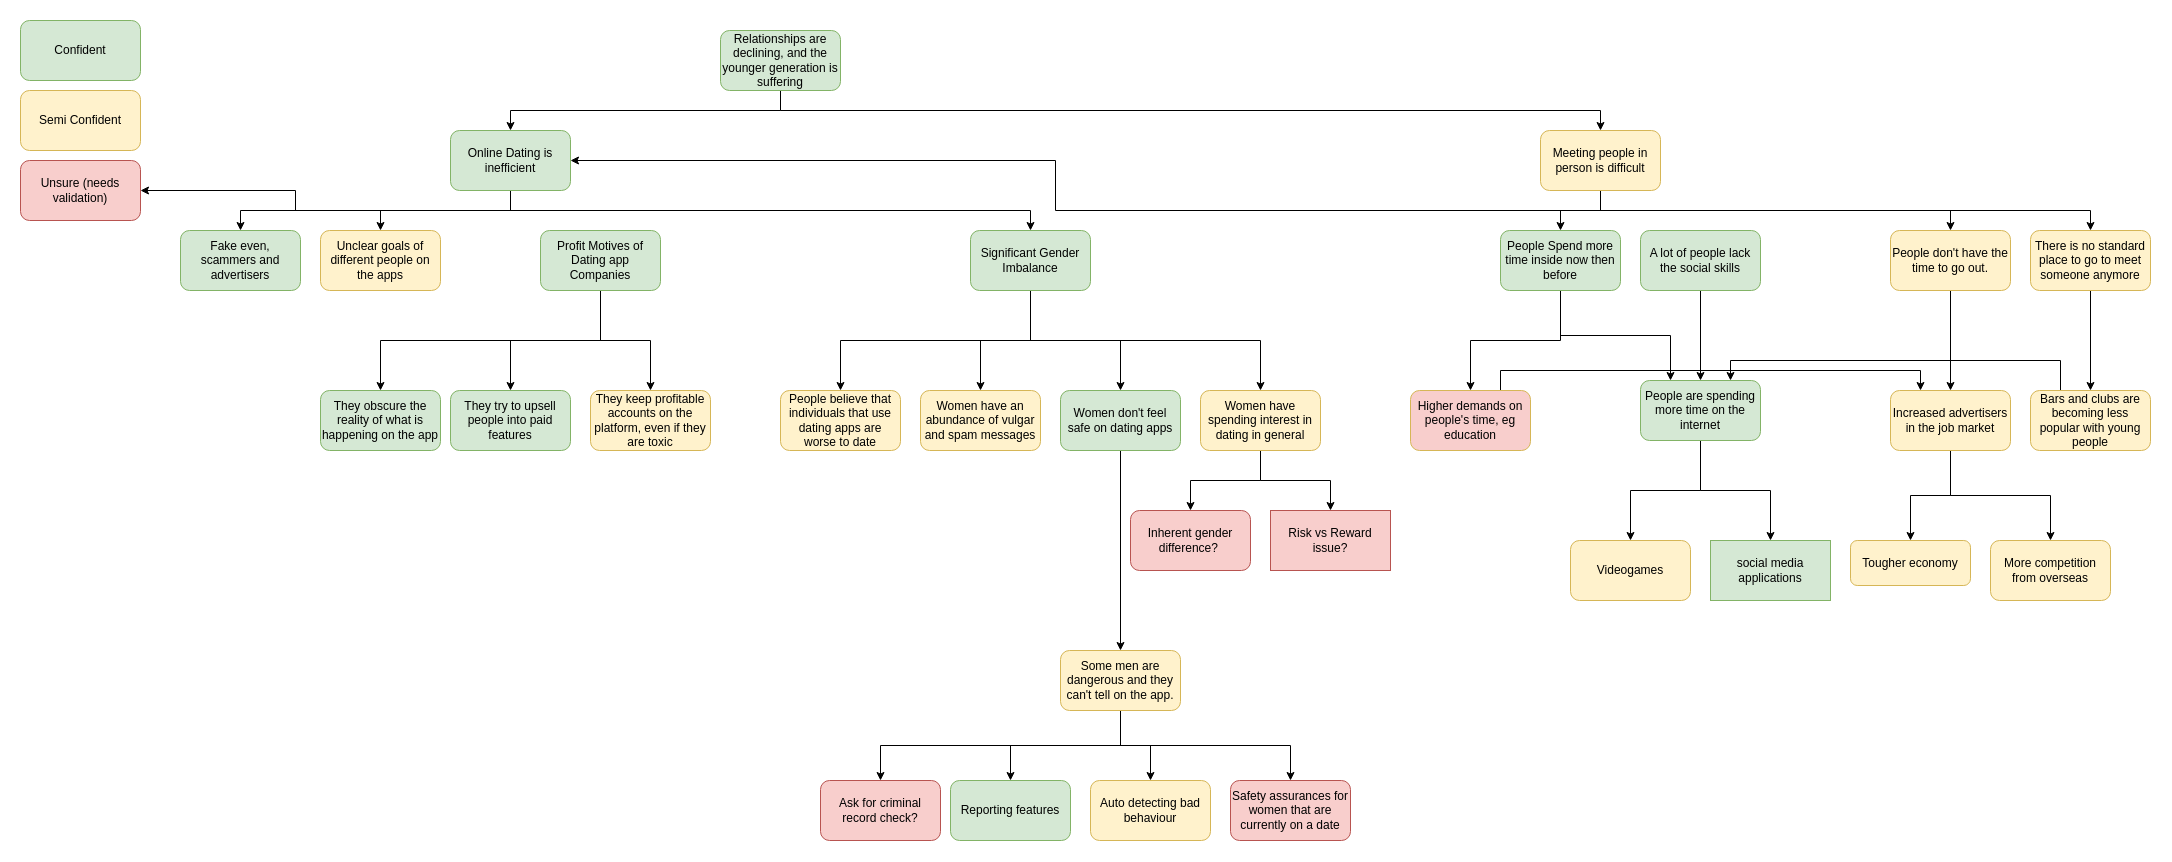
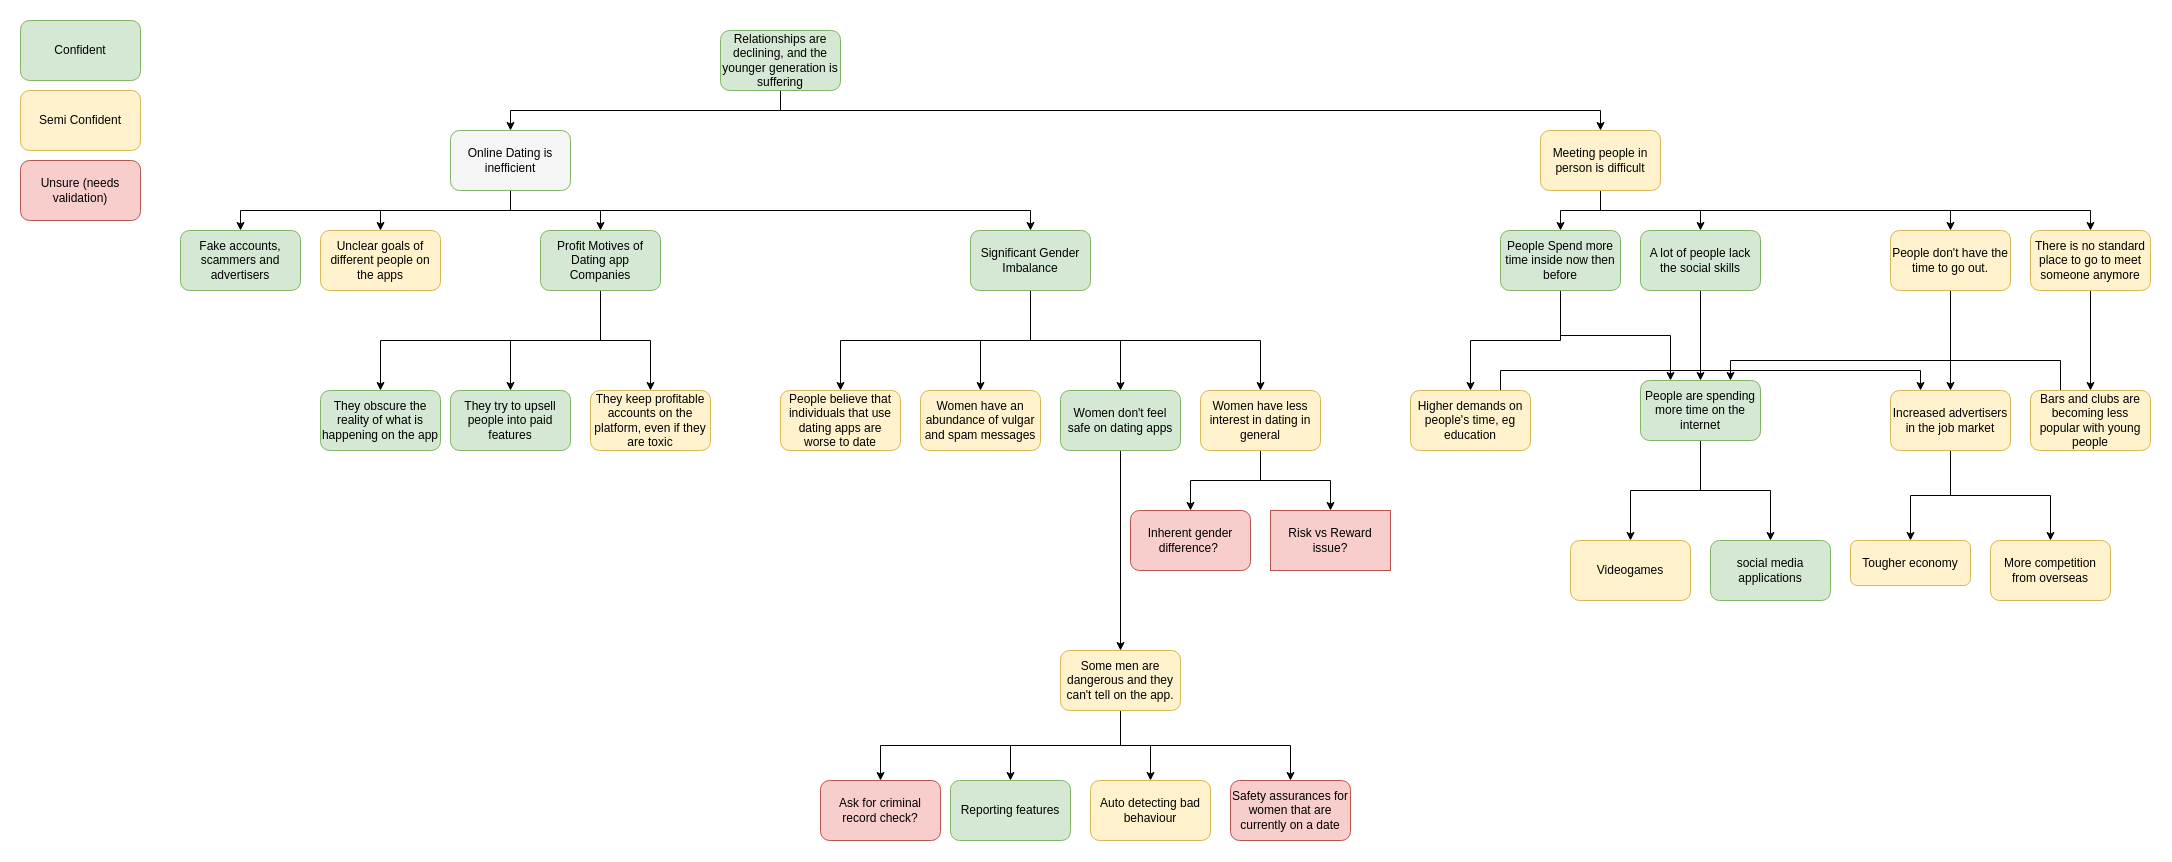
(511, 161) -> (511, 161)
(230, 191) -> (601, 218)
(1056, 199) -> (1701, 218)
(241, 261) -> (241, 261)
(1261, 421) -> (1261, 421)
(1471, 421) -> (1471, 421)
(1771, 571) -> (1771, 571)
